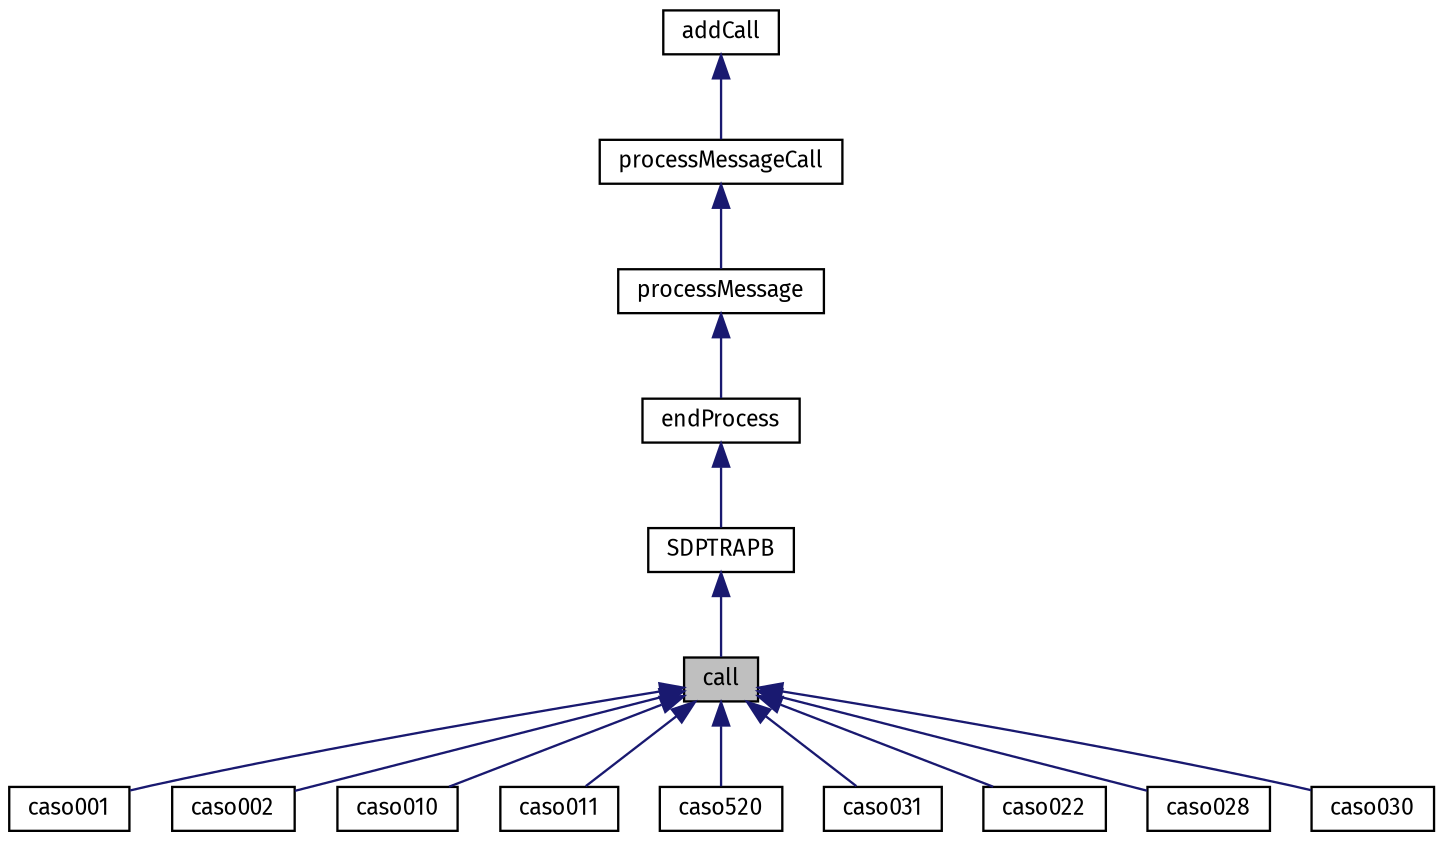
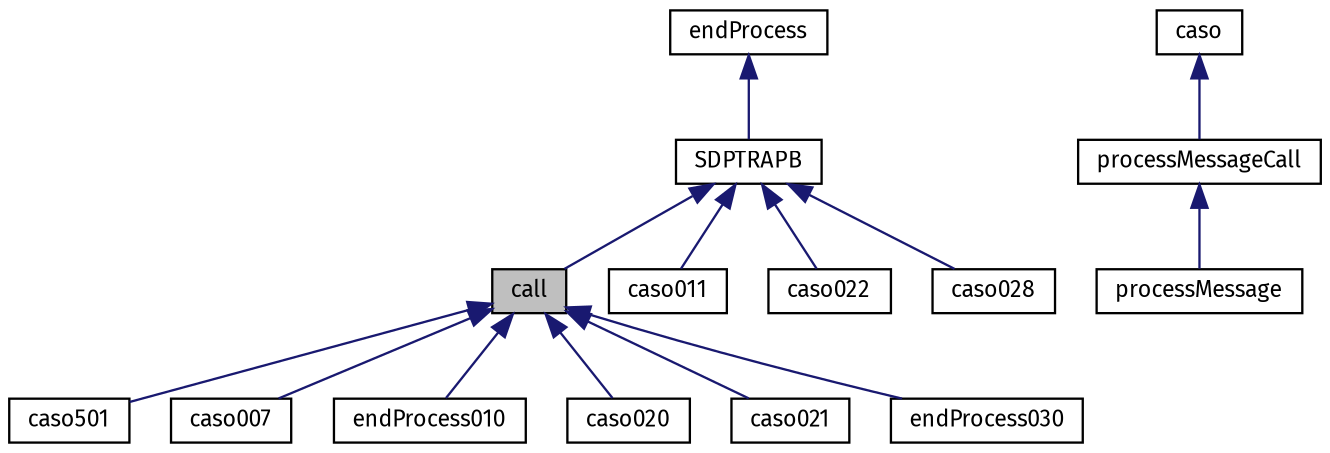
(721, 32) -> (1199, 32)
(721, 368) -> none
(964, 744) -> (882, 232)
(887, 746) -> (796, 237)
(631, 751) -> (702, 237)
(69, 809) -> (69, 421)
(233, 809) -> (231, 421)
(398, 809) -> (430, 421)
(721, 809) -> (629, 421)
(883, 809) -> (790, 421)
(1373, 809) -> (987, 421)
